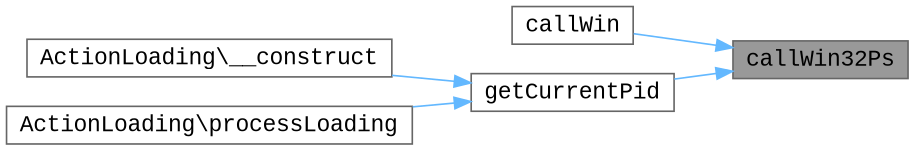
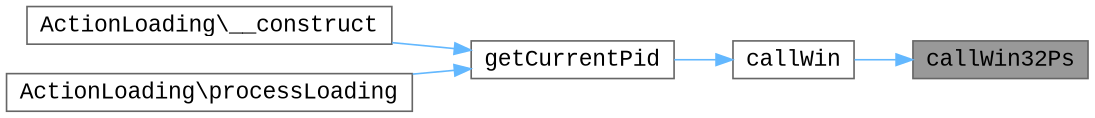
(695, 76) -> (695, 60)
